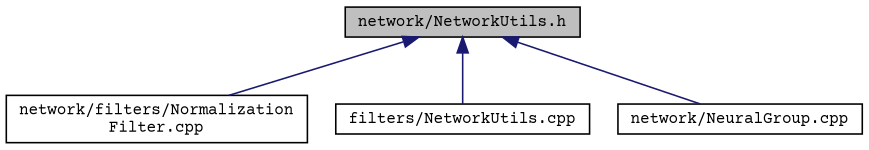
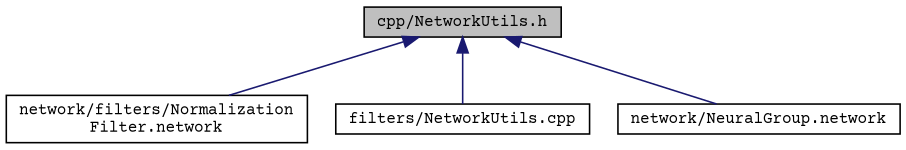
(463, 22) -> (463, 22)
(157, 119) -> (157, 119)
(740, 119) -> (759, 119)
